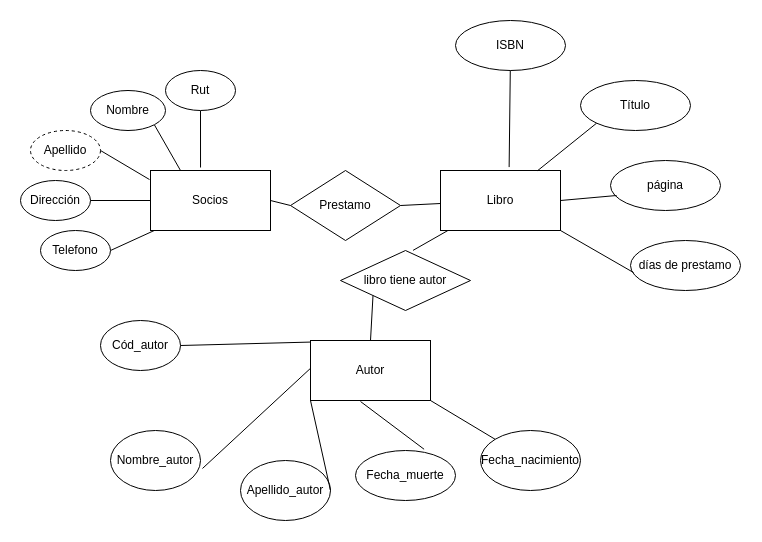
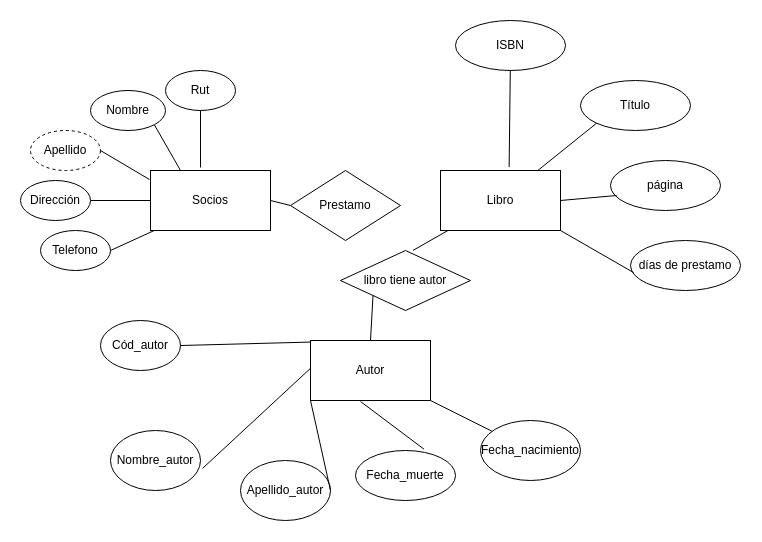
(421, 205) -> none
(531, 461) -> (531, 451)
